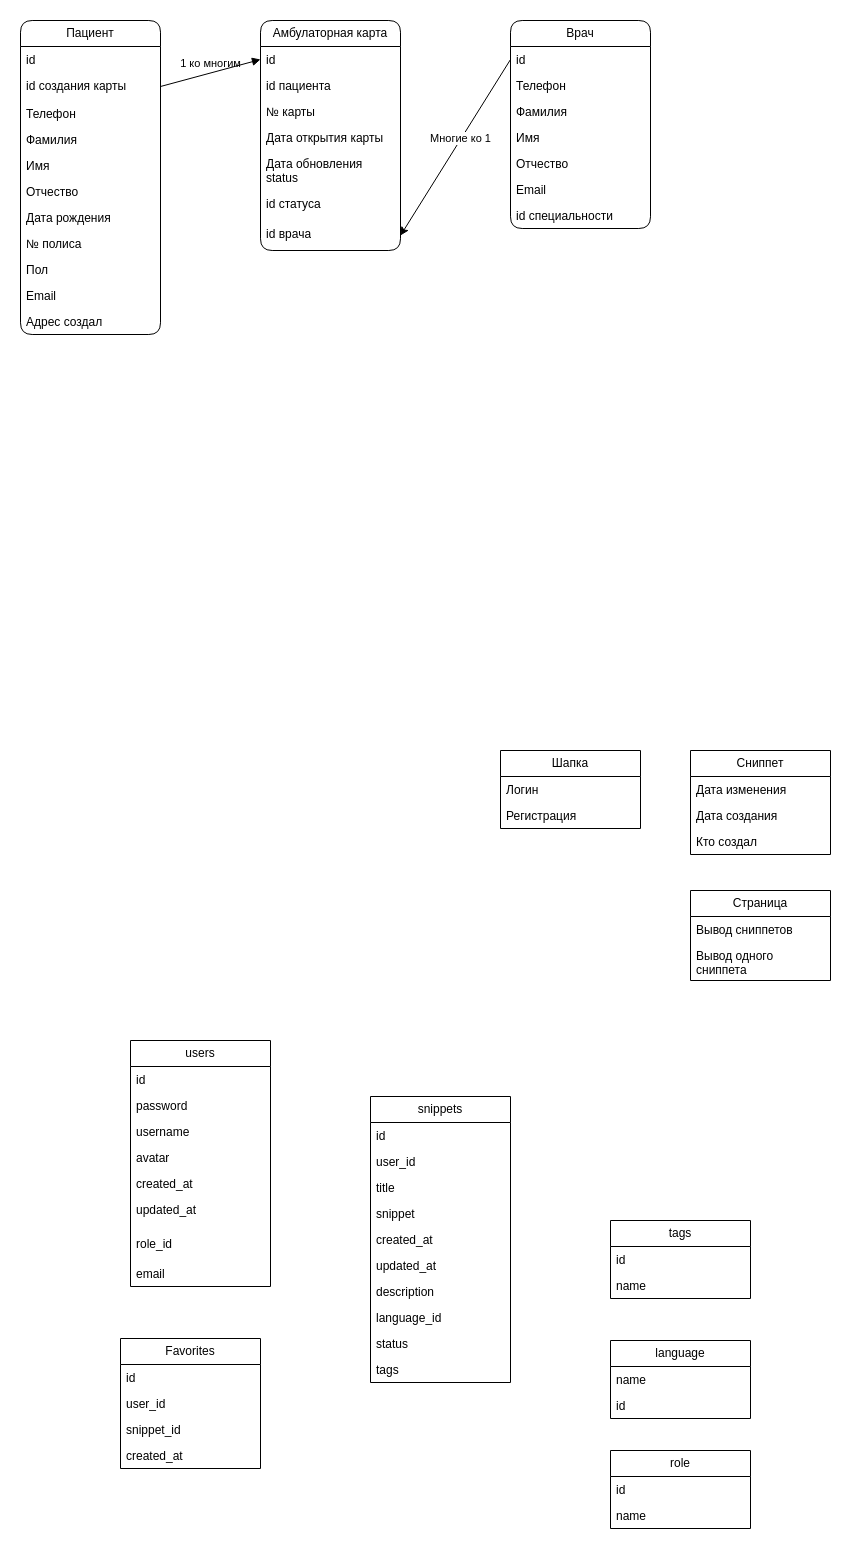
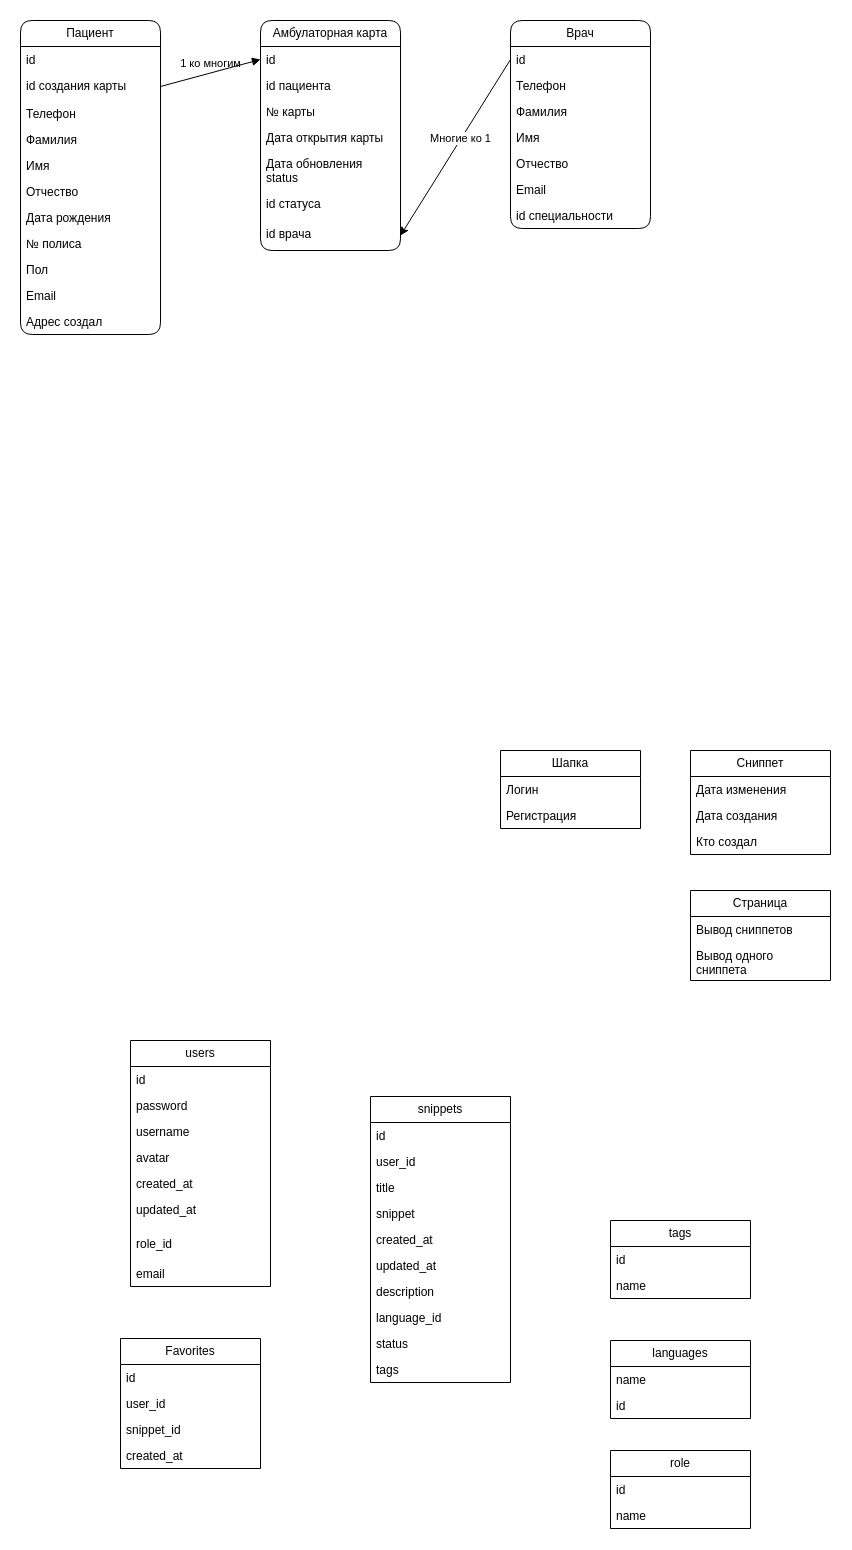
(681, 1354) -> (681, 1354)
